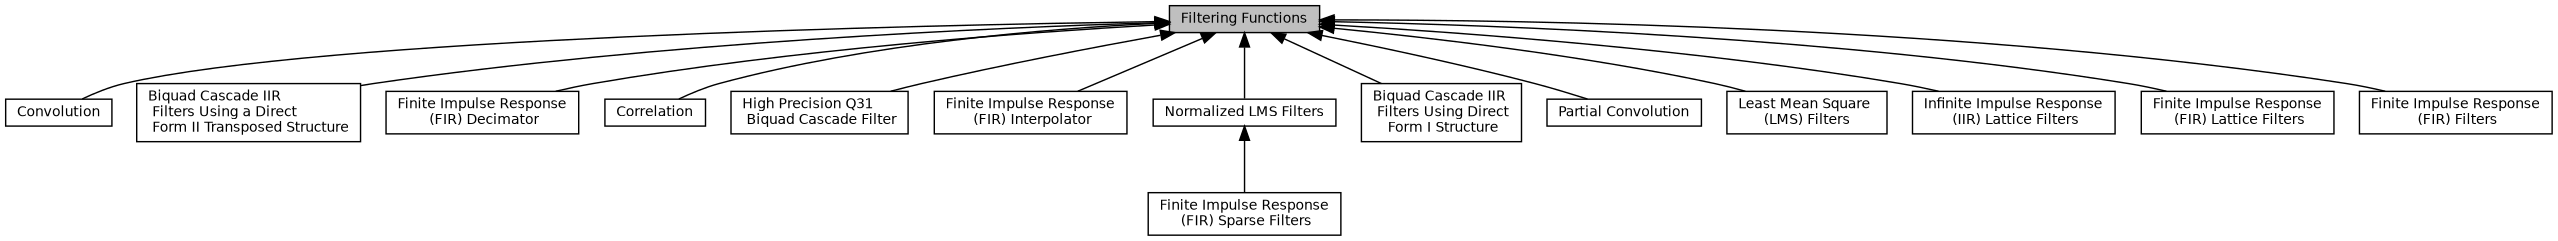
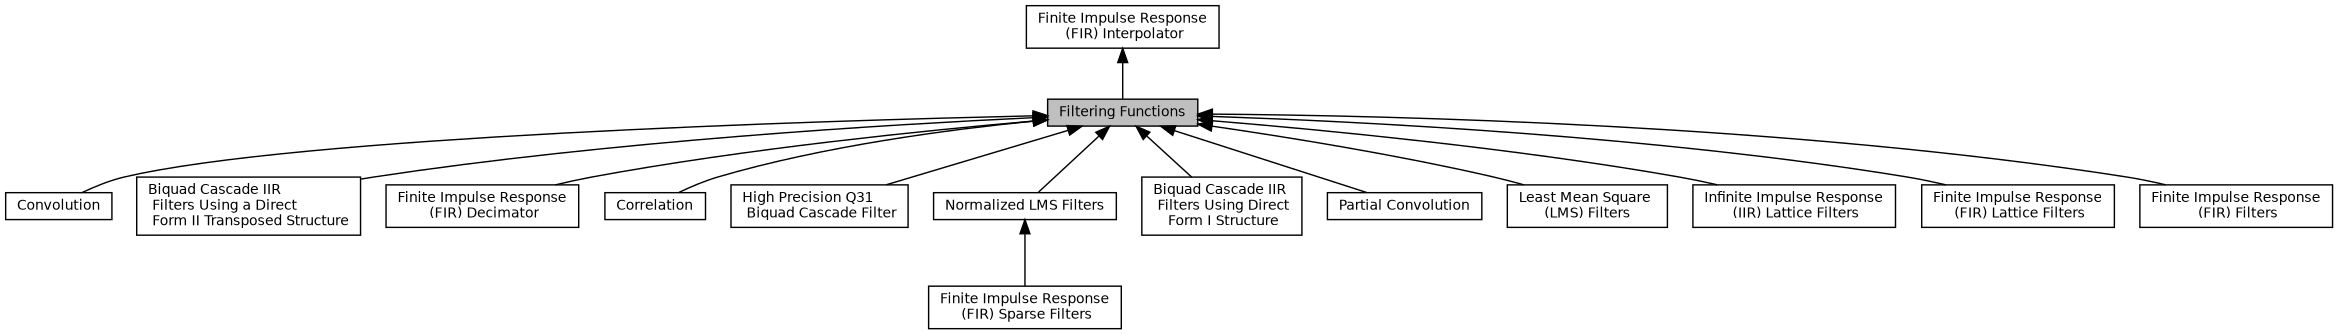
(1140, 65) -> (1123, 81)
